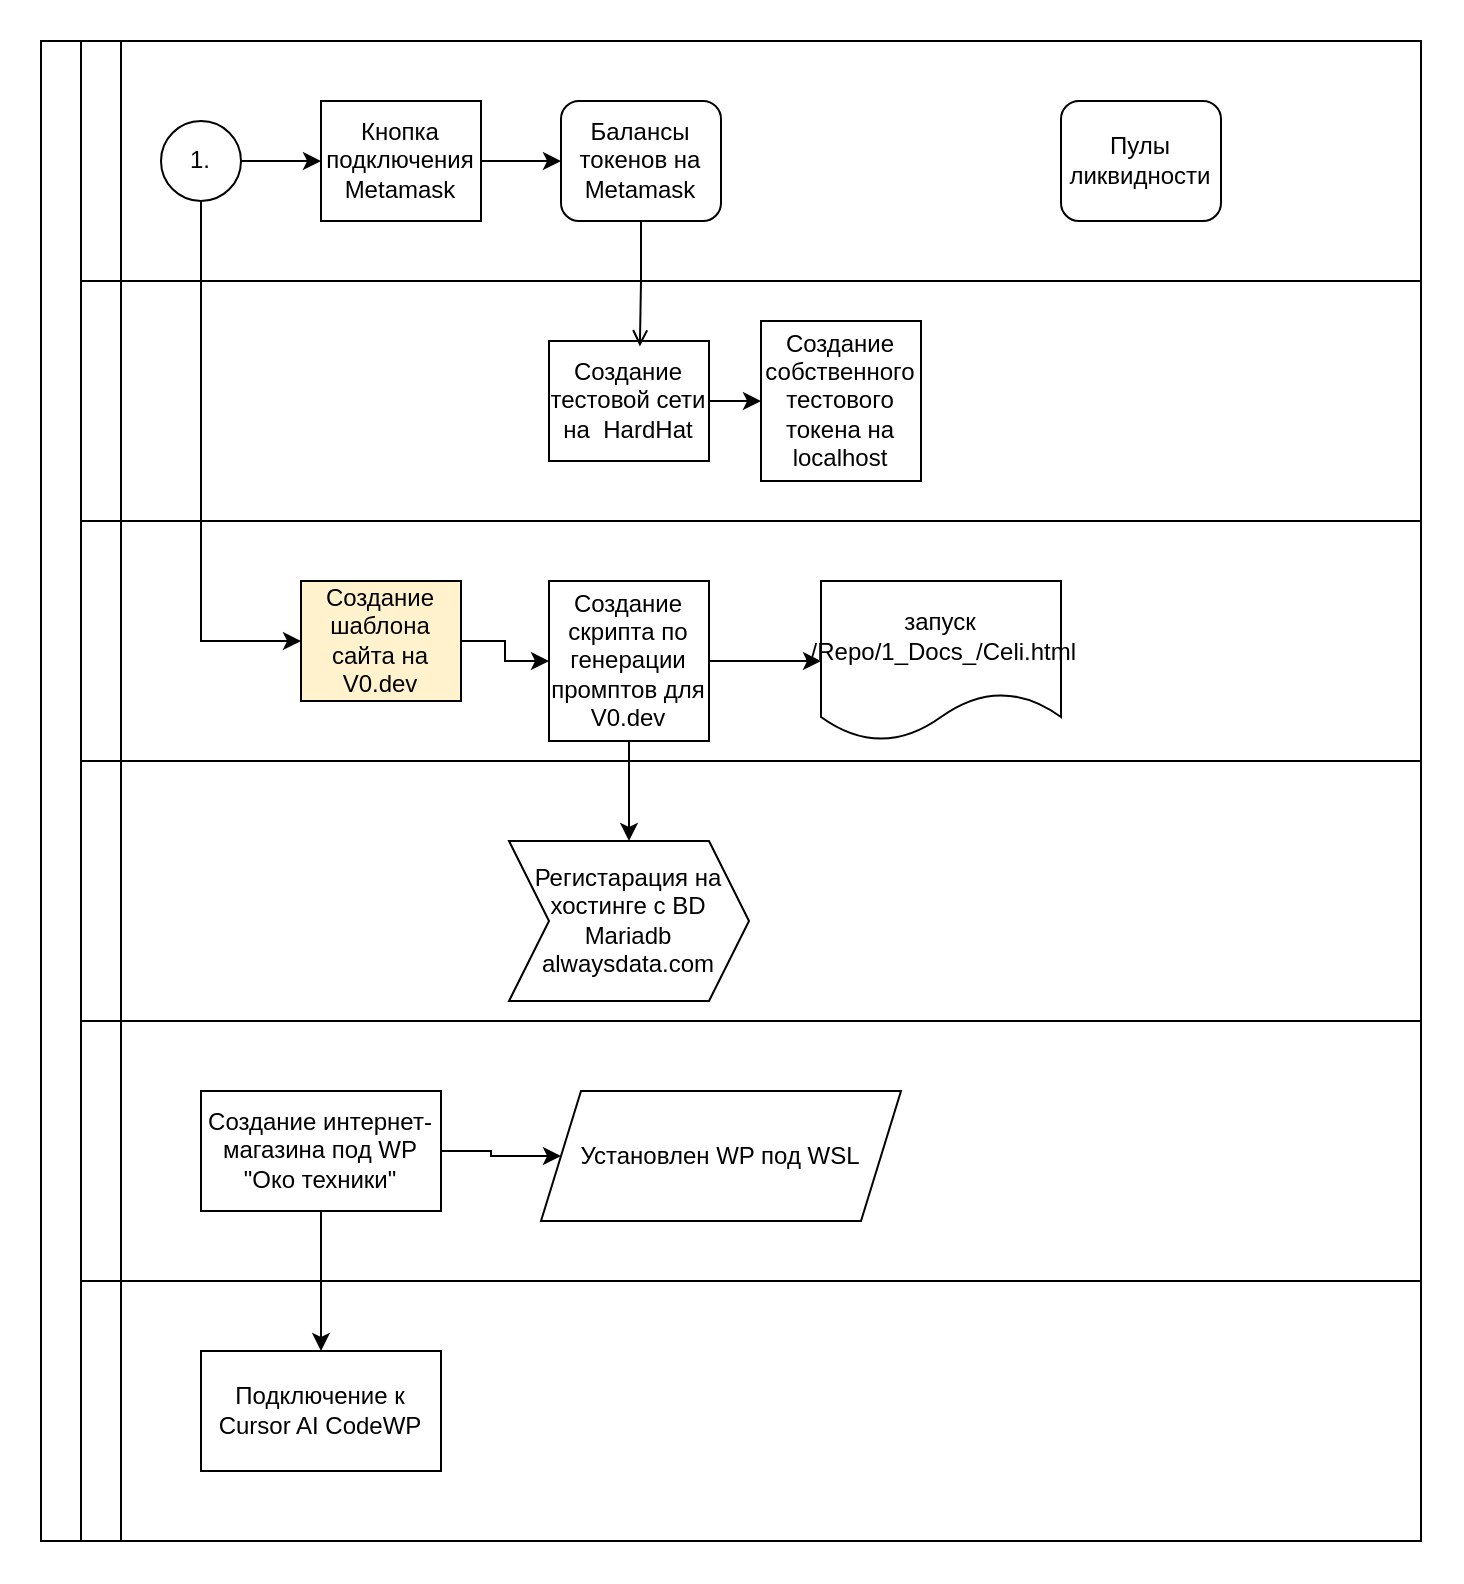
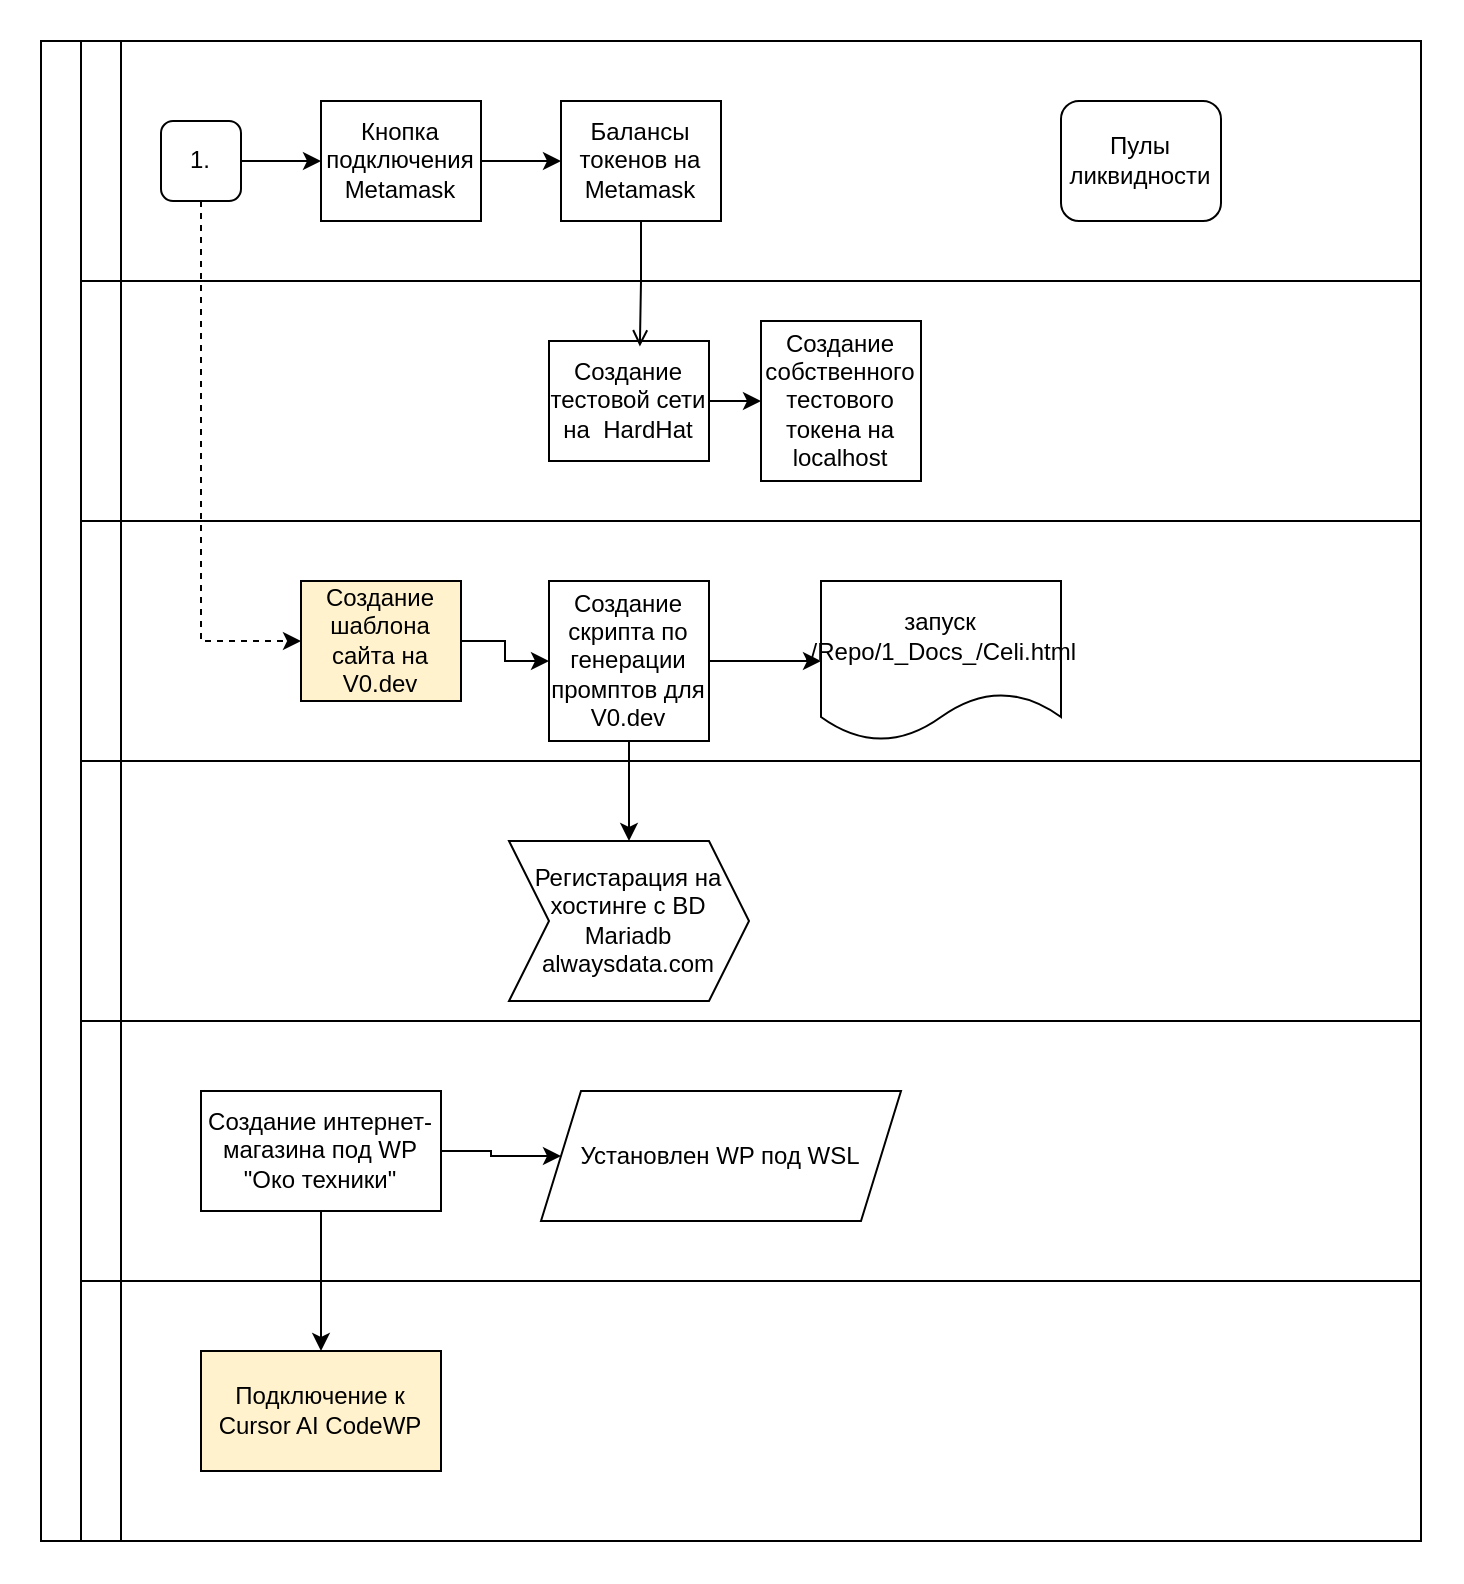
(201, 161) -> (201, 161)
(641, 161) -> (641, 161)
(201, 401) -> (201, 401)
(321, 1411) -> (321, 1411)
